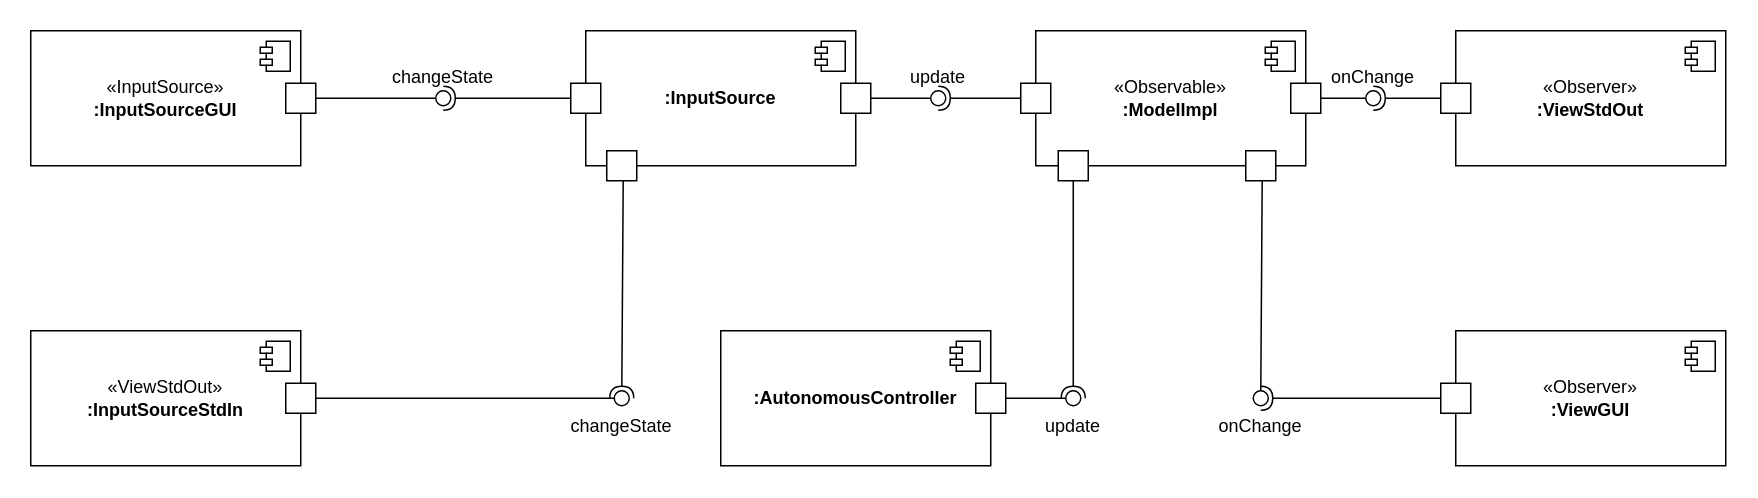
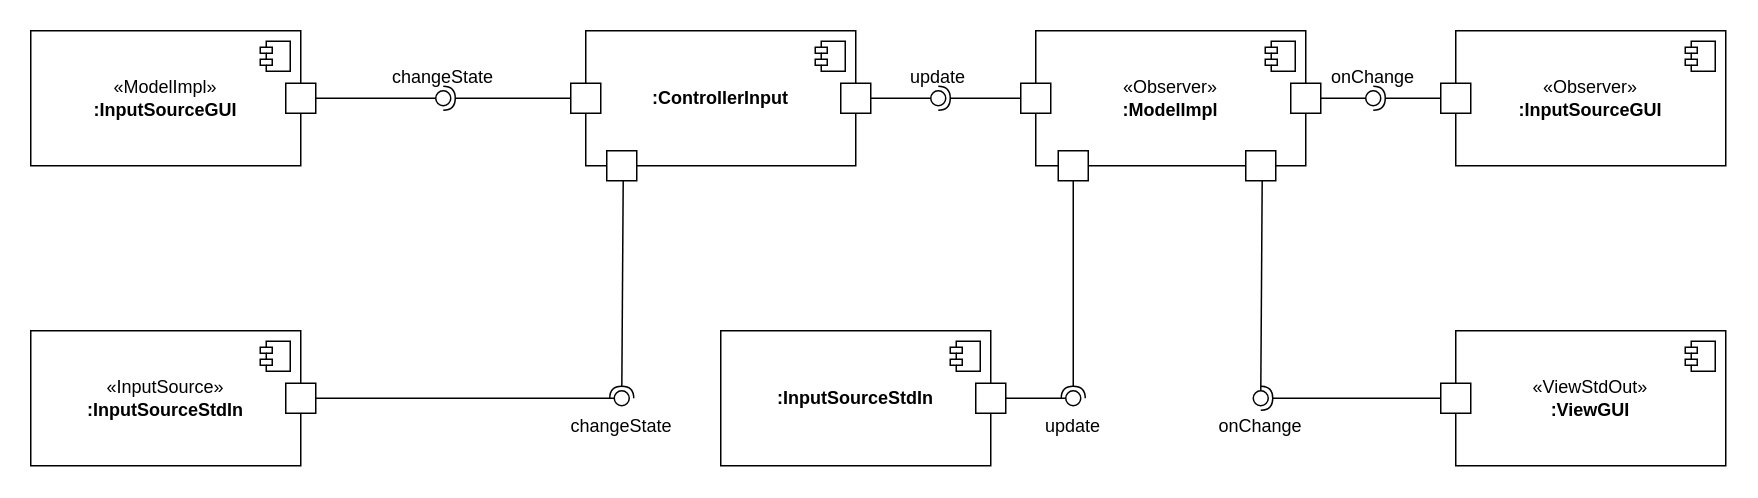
(166, 98) -> (166, 98)
(721, 98) -> (721, 98)
(1171, 98) -> (1171, 98)
(1591, 98) -> (1591, 98)
(166, 398) -> (166, 398)
(856, 398) -> (856, 398)
(1591, 398) -> (1591, 398)
